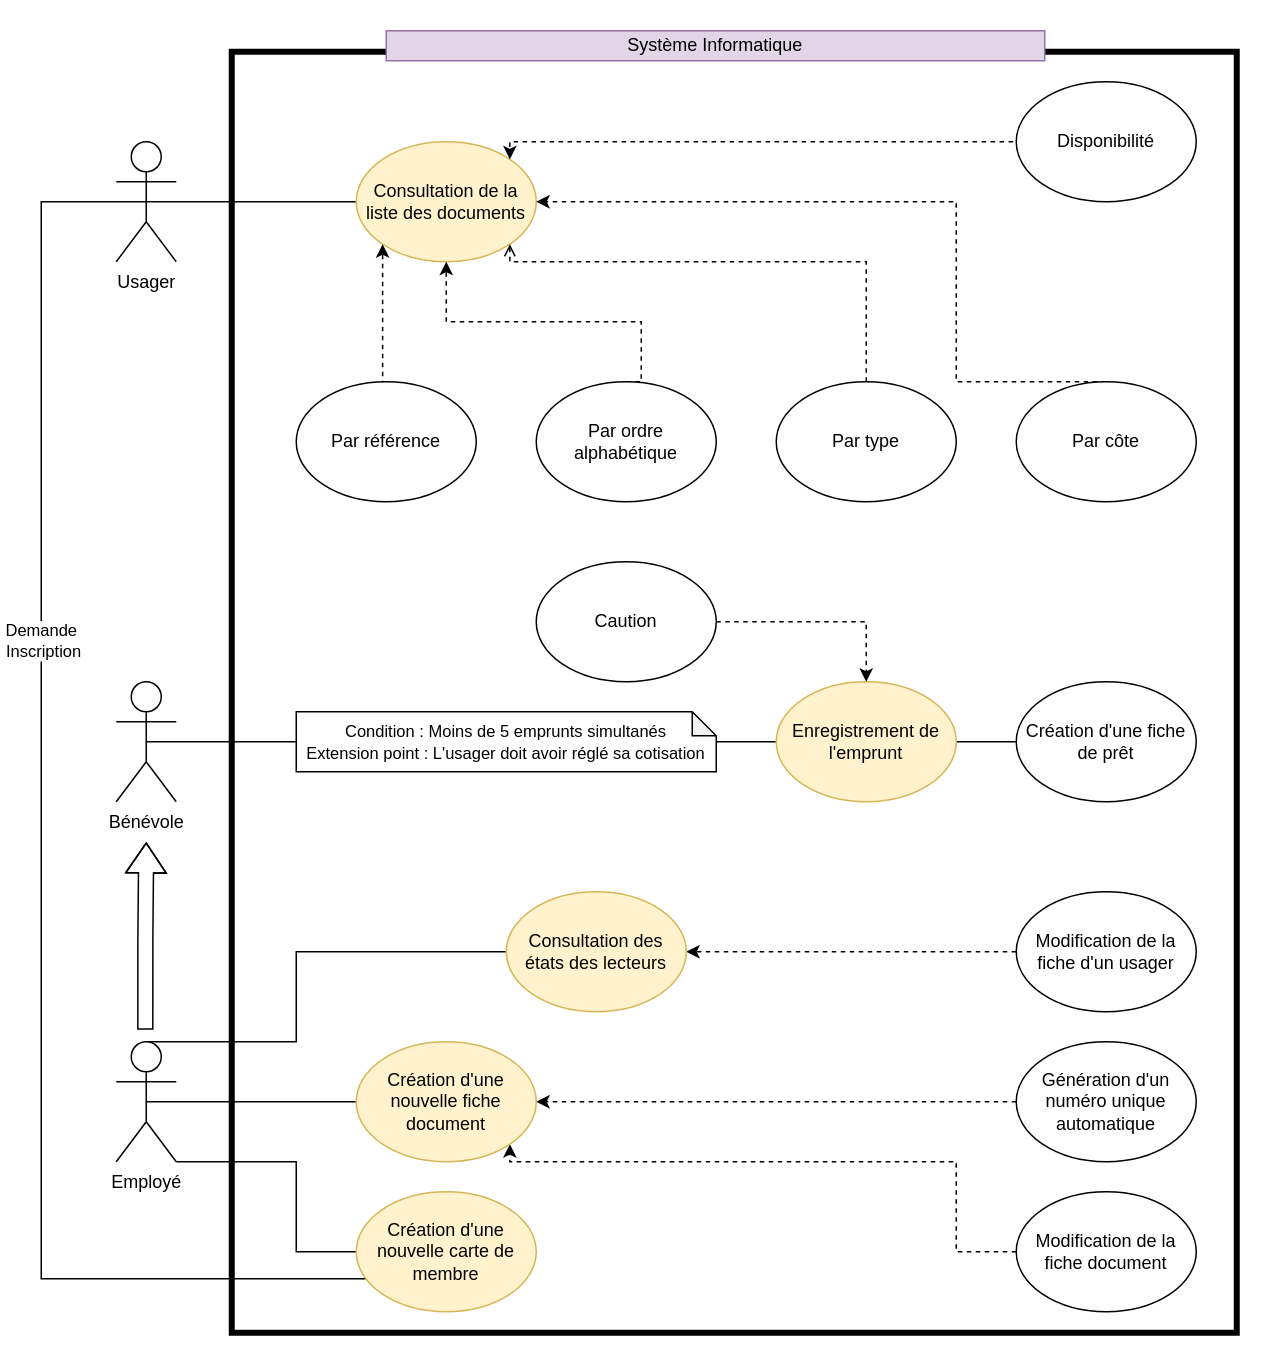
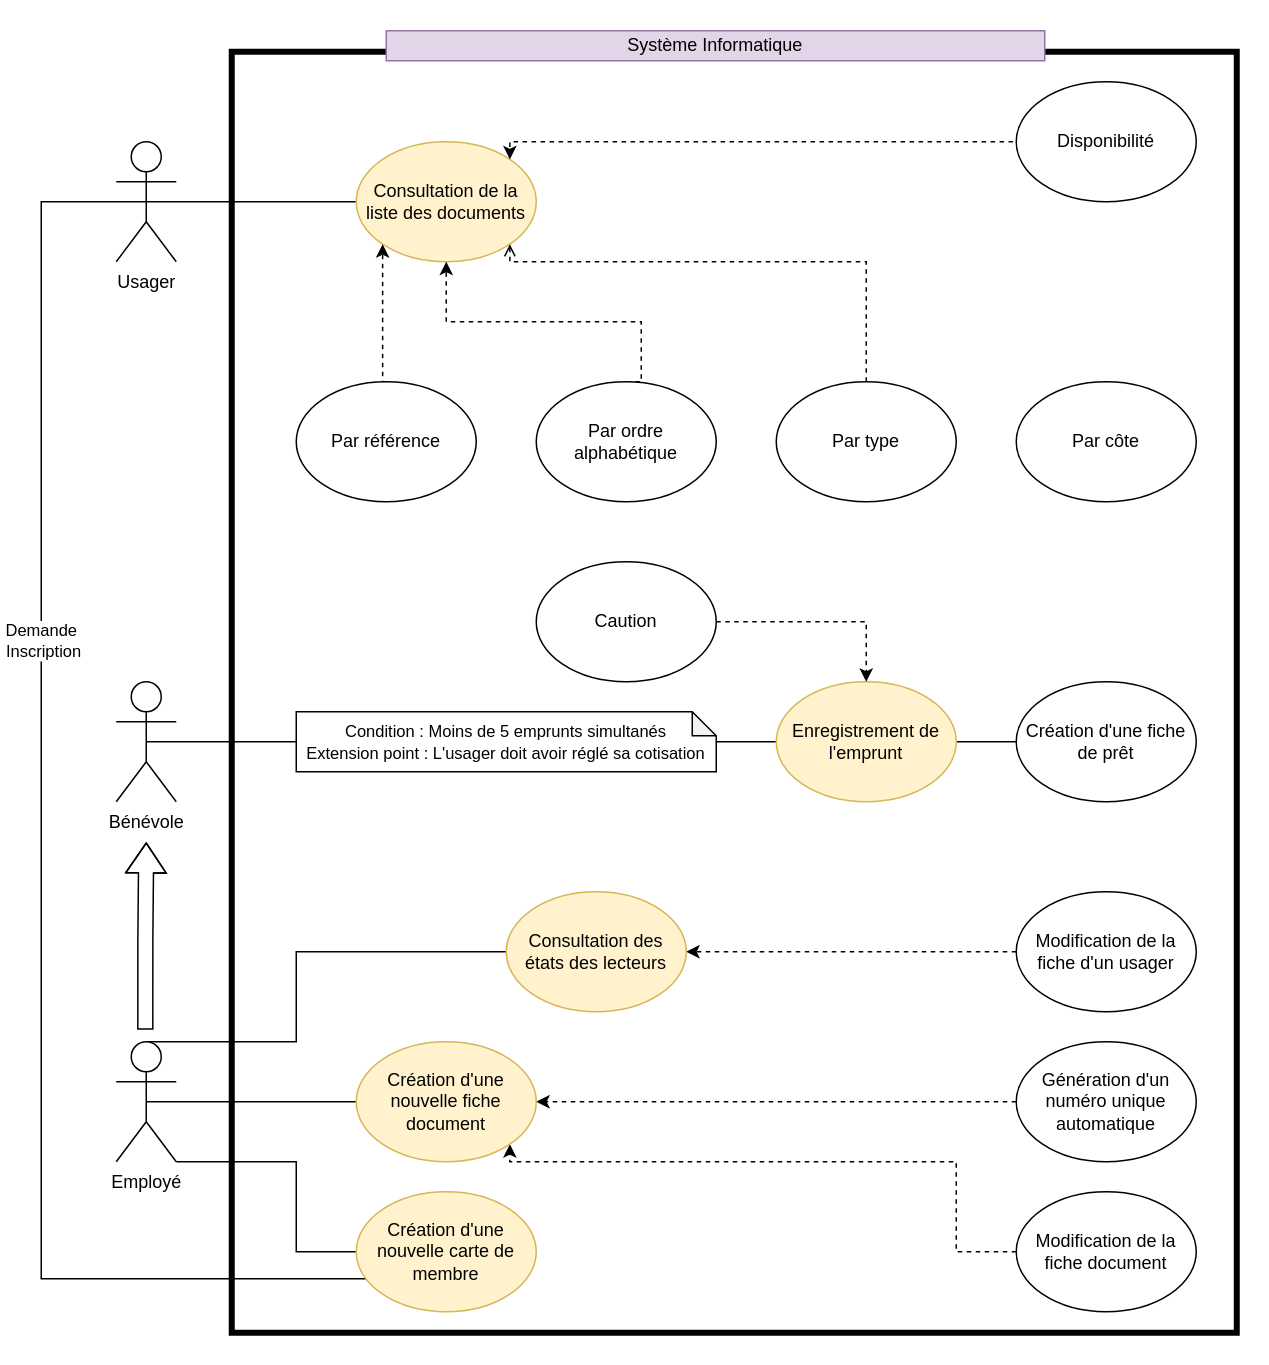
(911, 202) -> none
